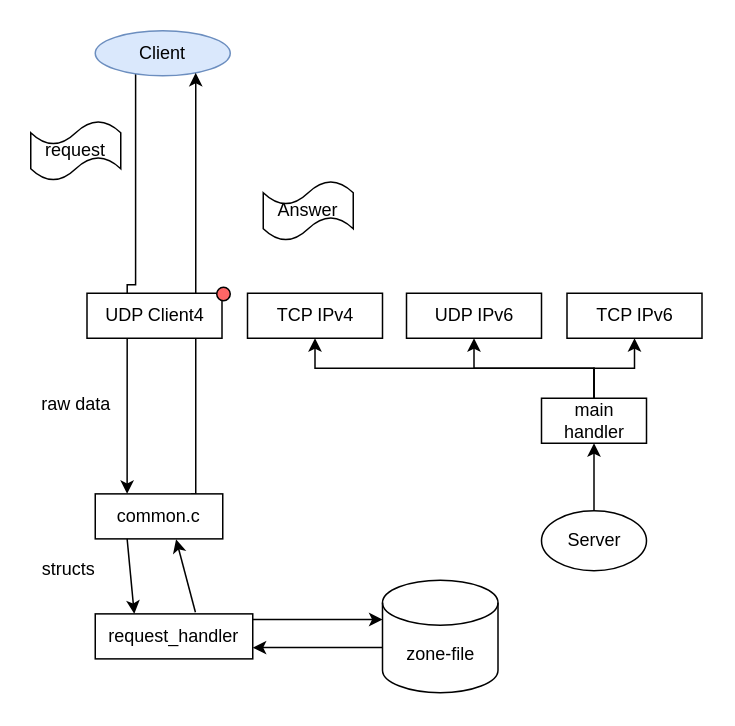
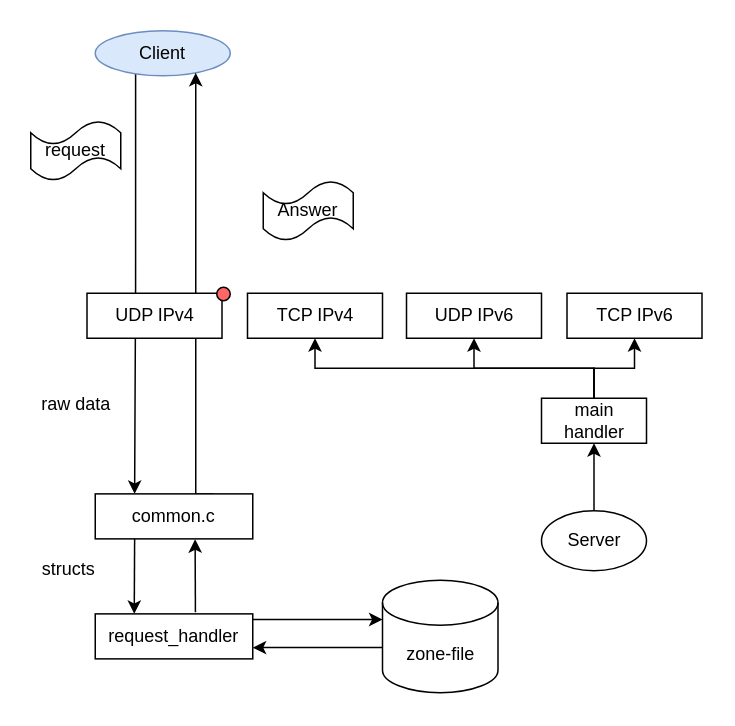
(155, 316) -> (155, 316)
(159, 516) -> (174, 516)
